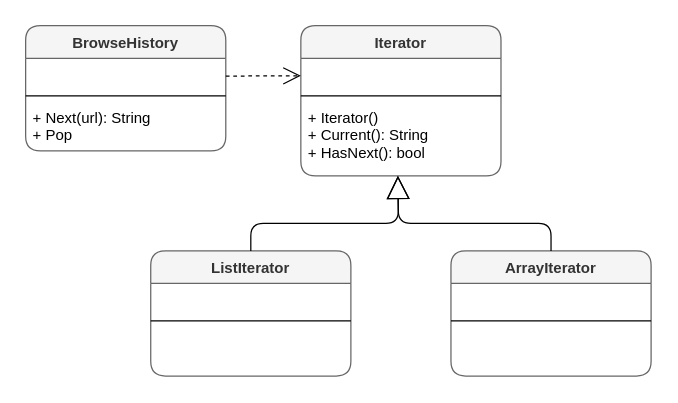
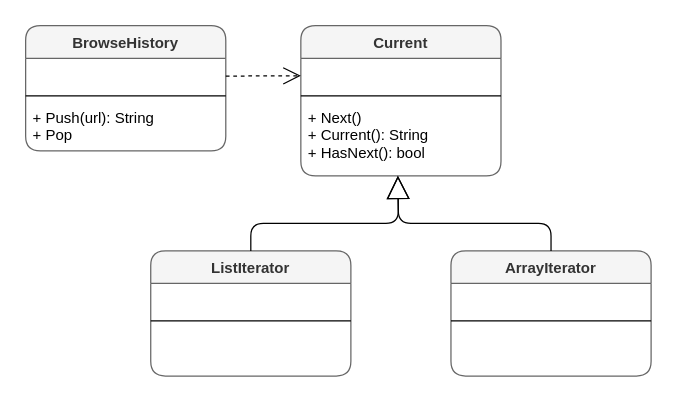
(400, 43) -> (400, 43)
(103, 118) -> (103, 118)
(356, 118) -> (339, 118)
